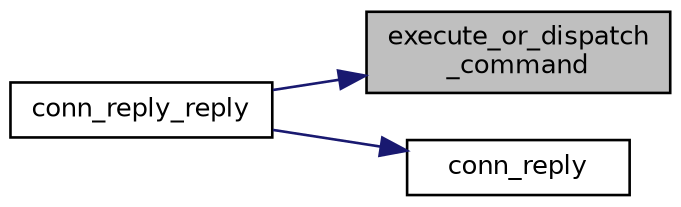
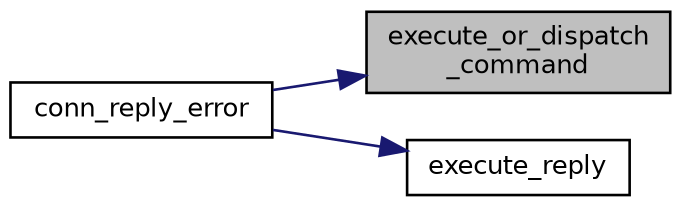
(141, 110) -> (141, 110)
(518, 168) -> (518, 168)
